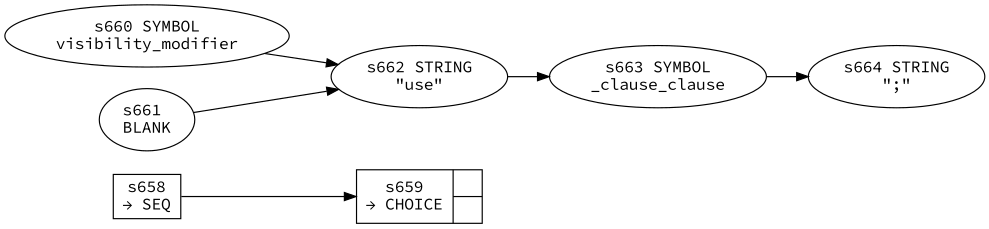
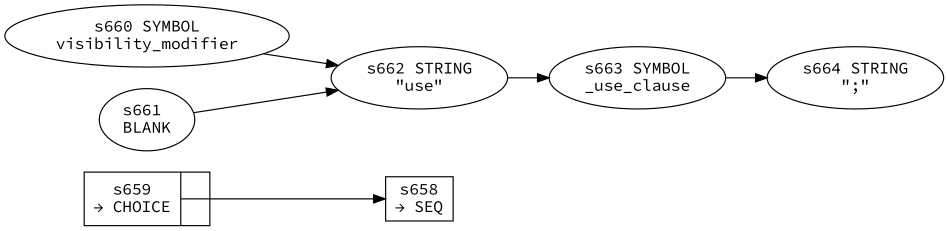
(658, 77) -> (637, 78)
(263, 197) -> (292, 199)
